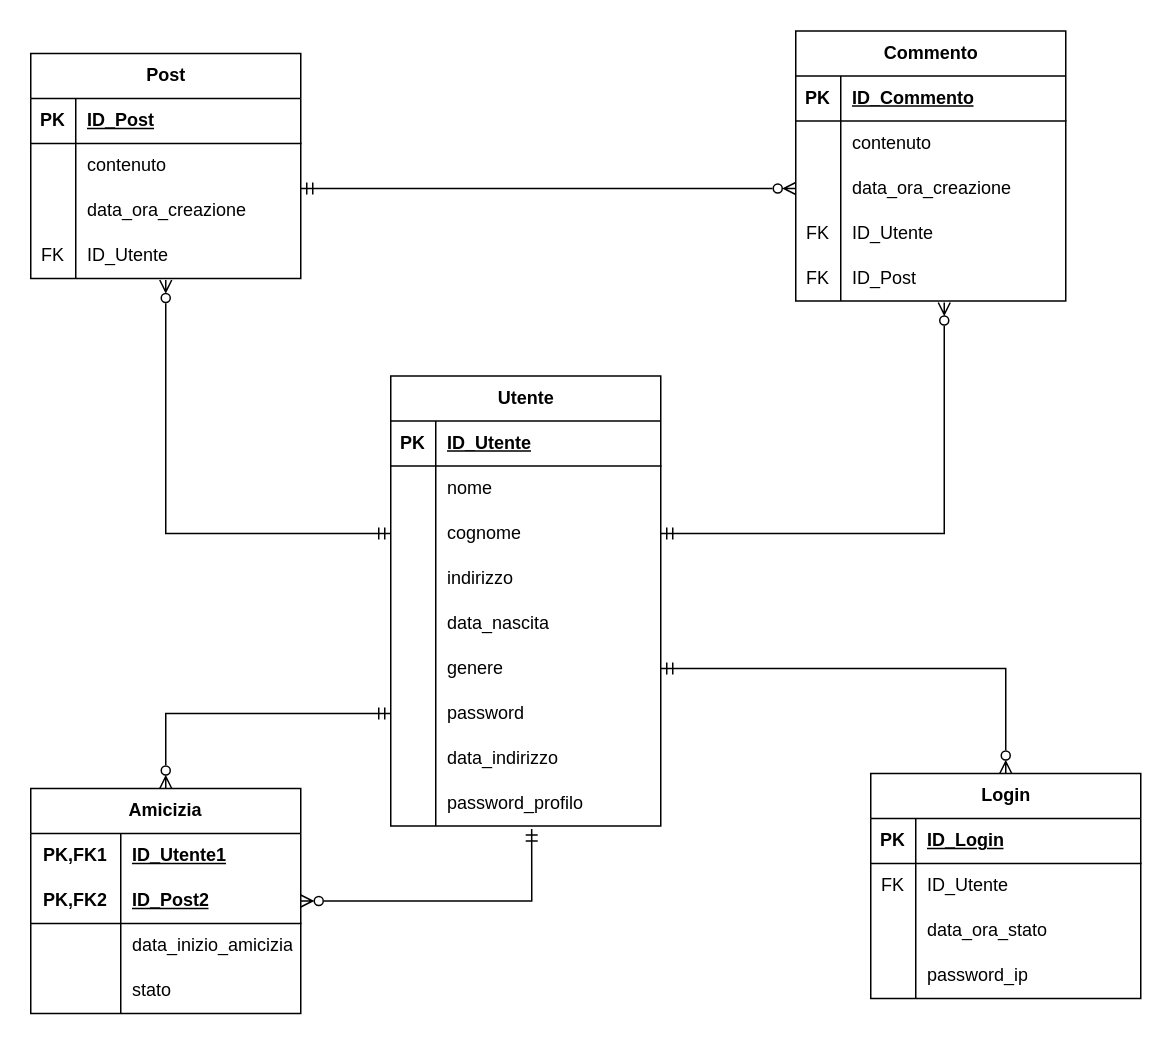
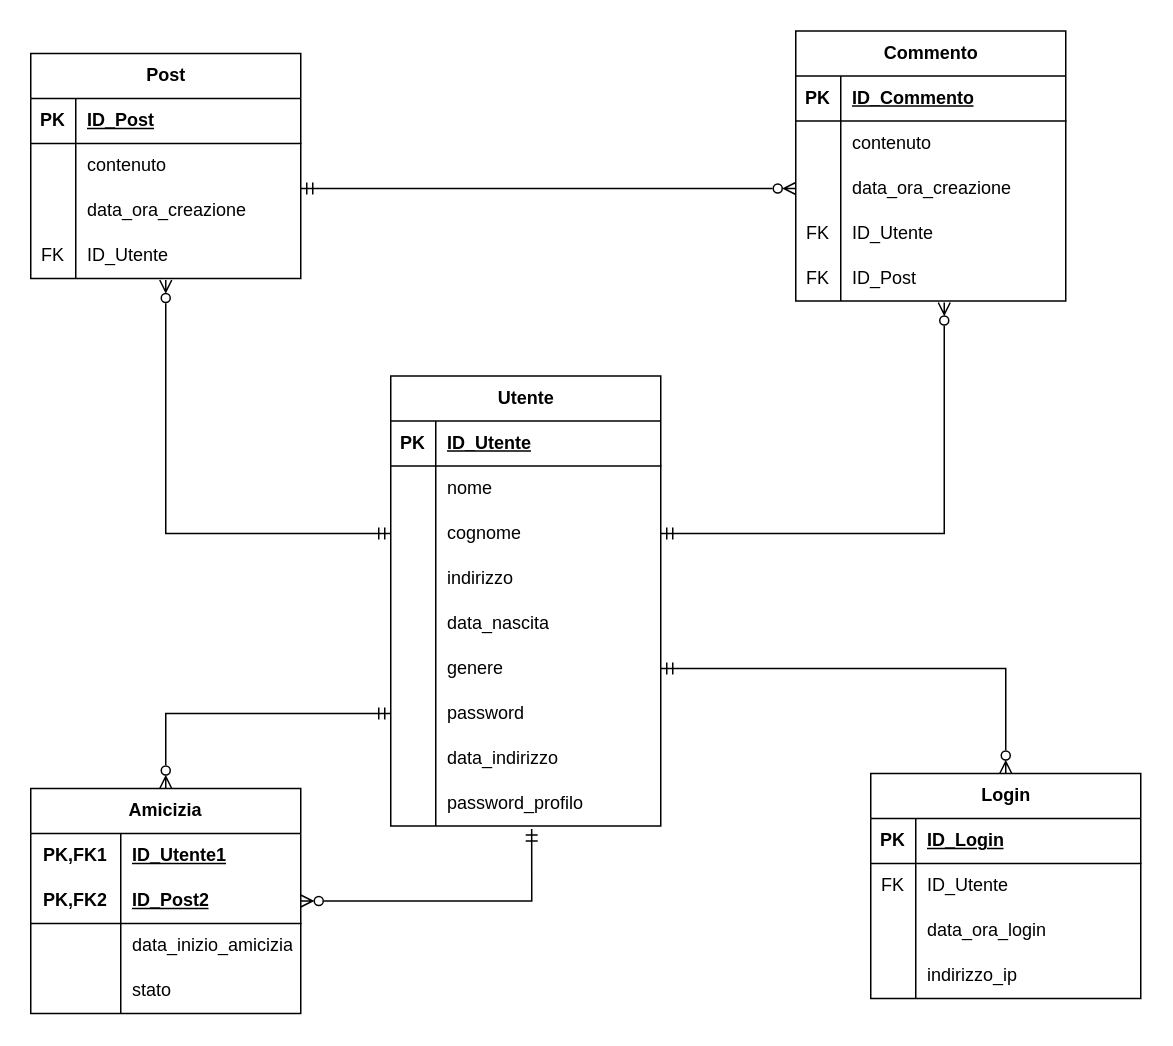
(998, 931) -> (994, 931)
(981, 976) -> (979, 976)
